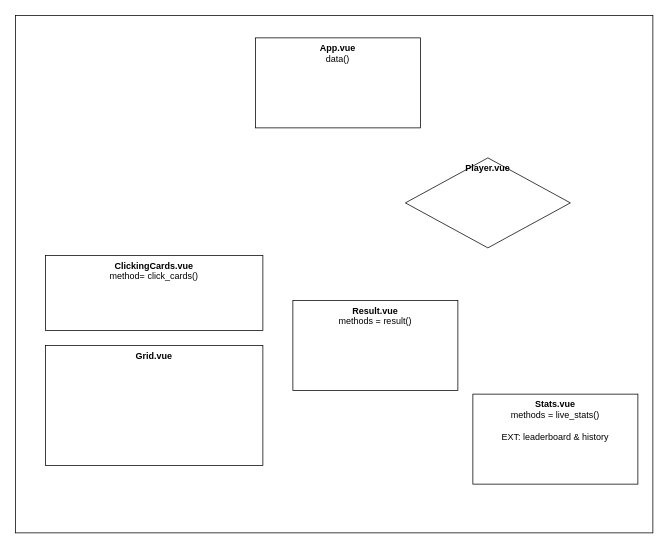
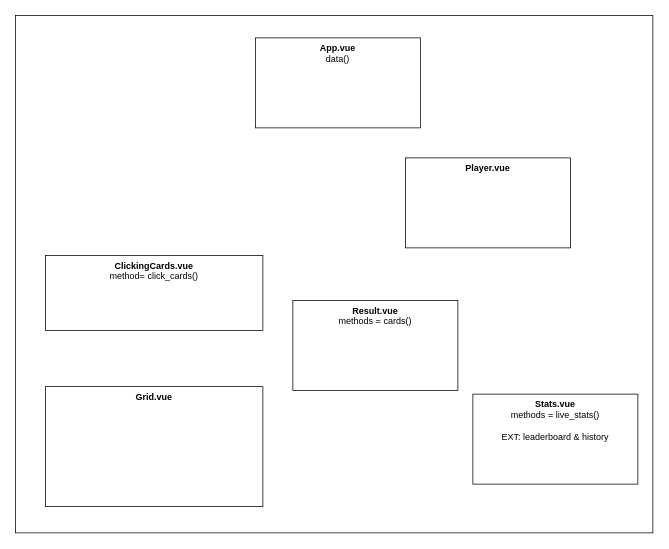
(488, 203) -> (488, 203)
(375, 316) -> (375, 316)
(154, 405) -> (154, 447)
